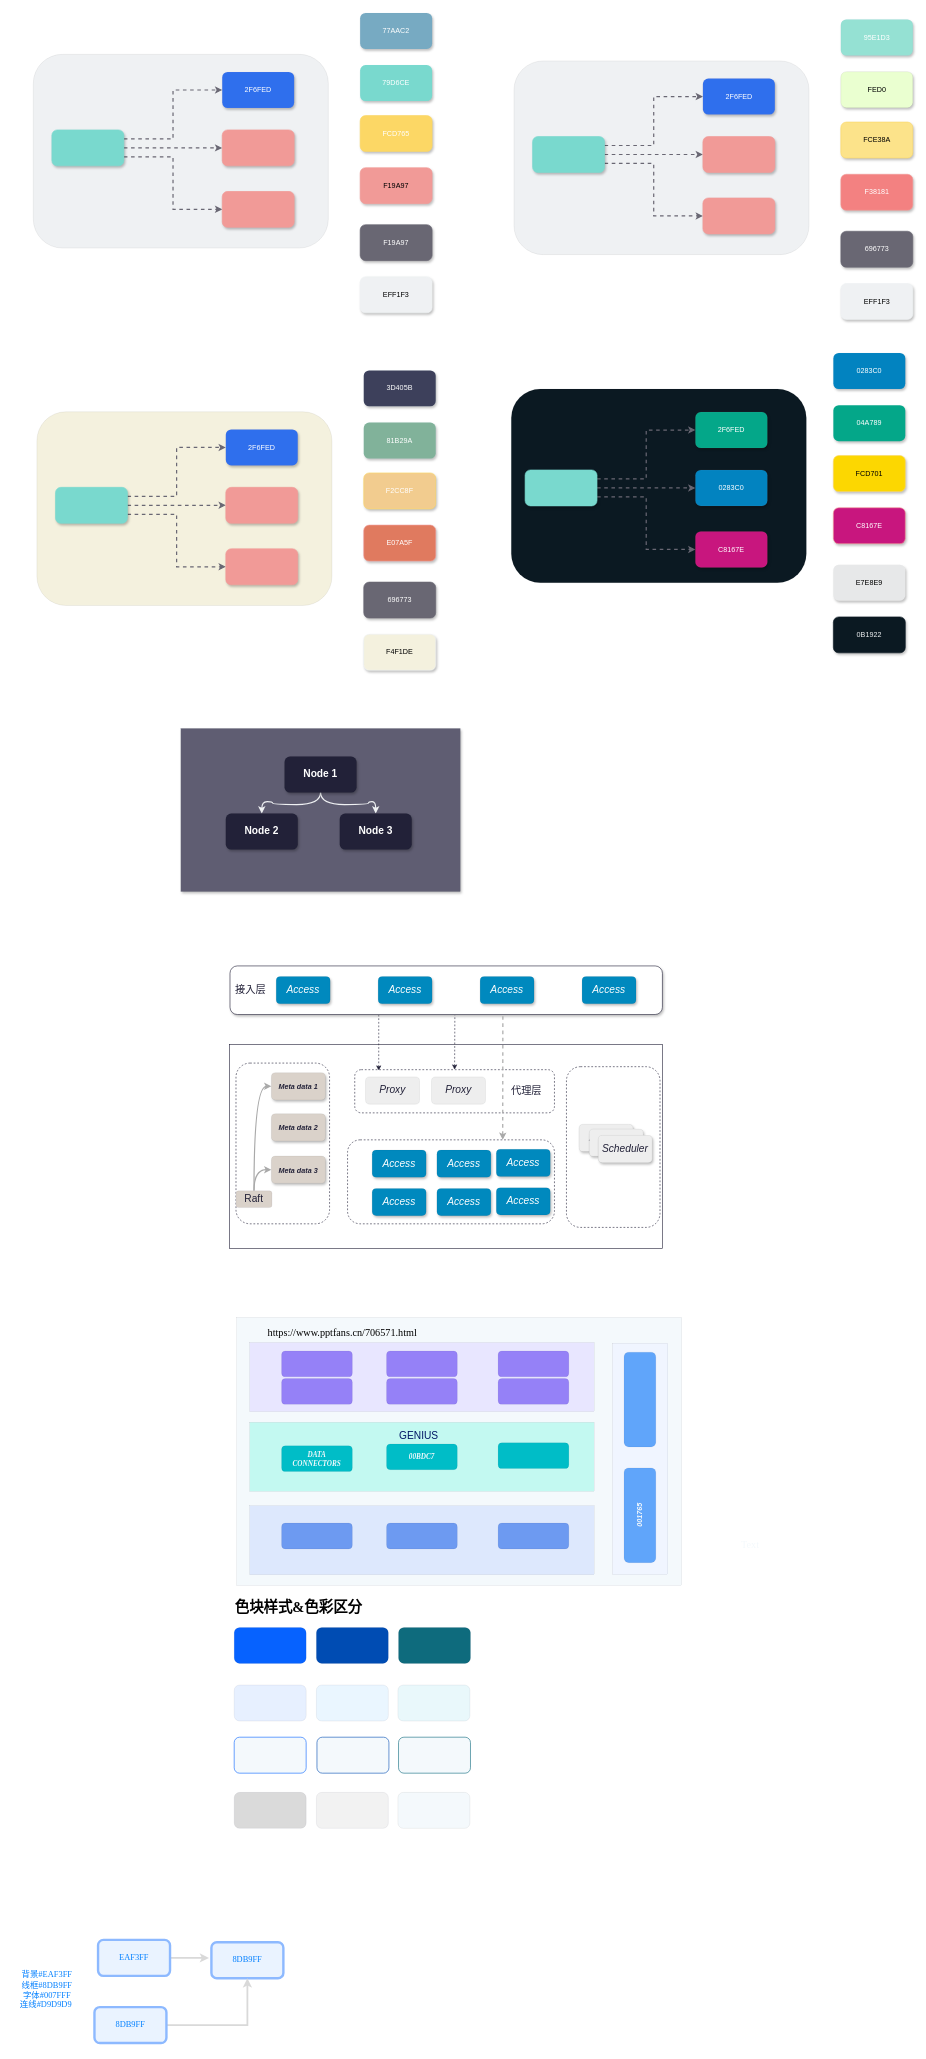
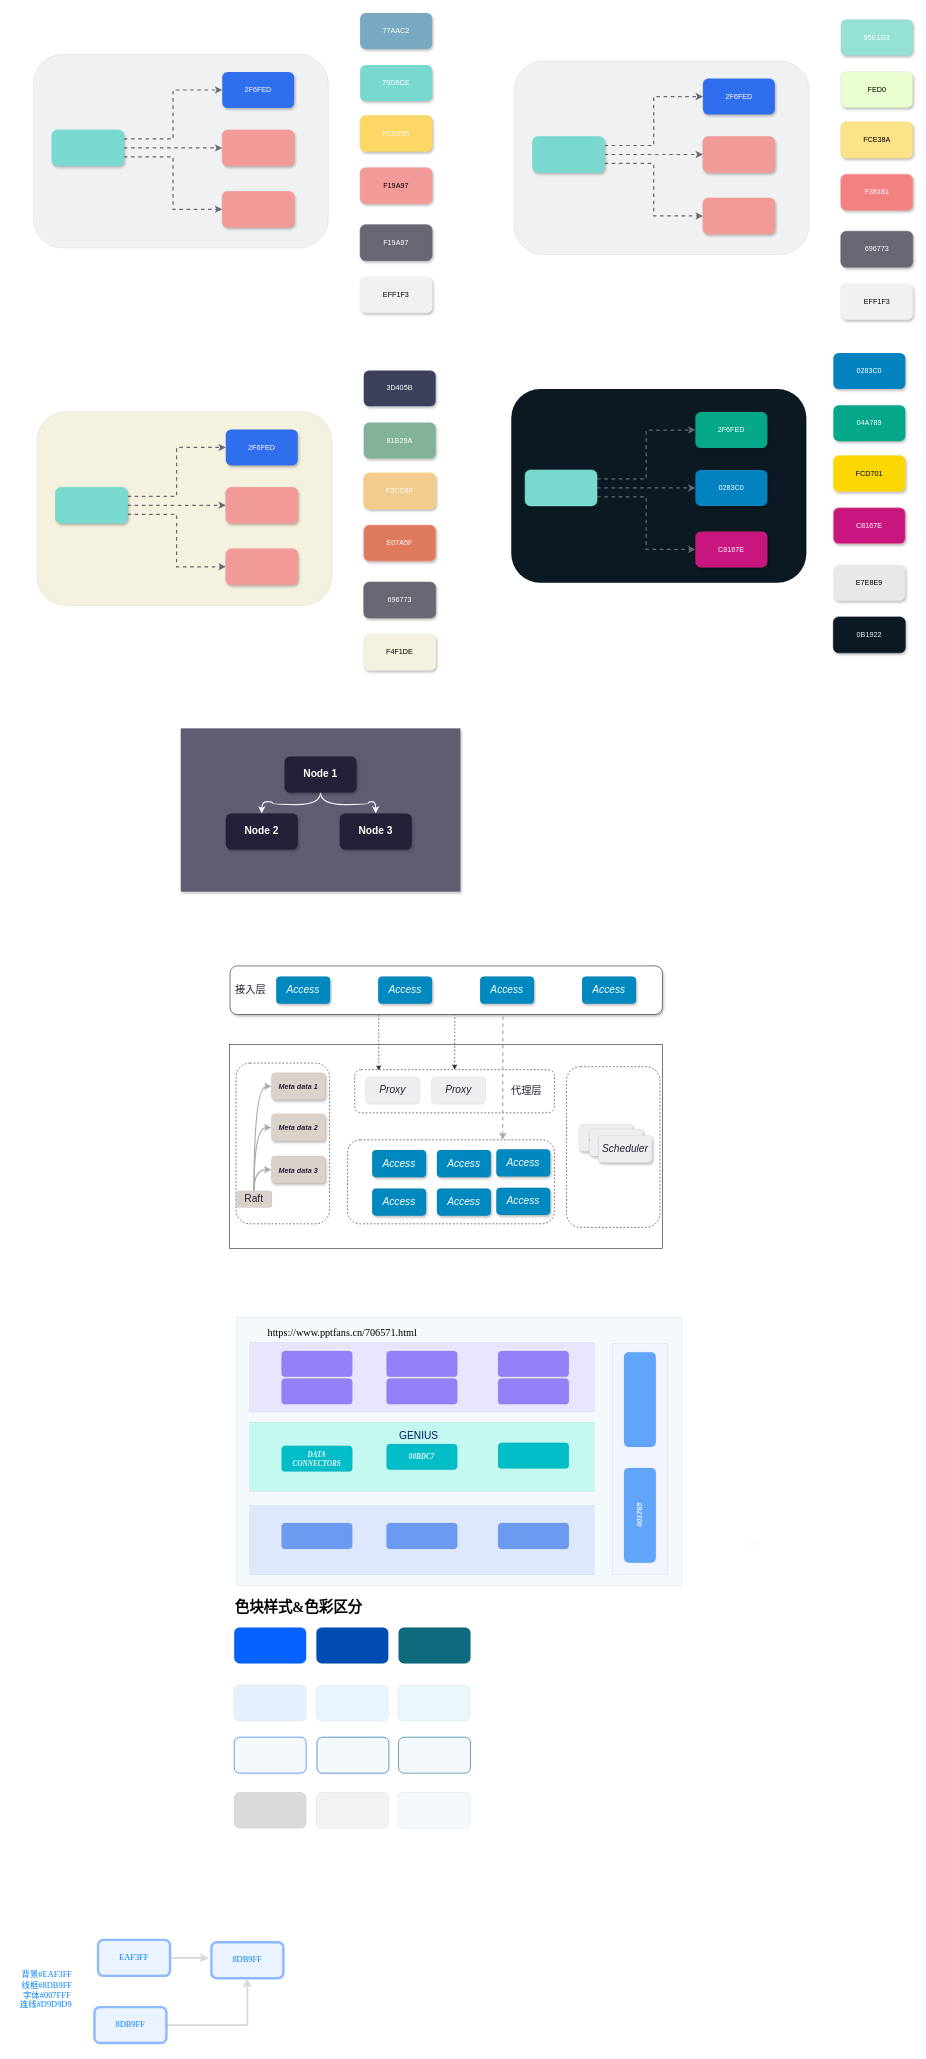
none -> (258, 1141)
